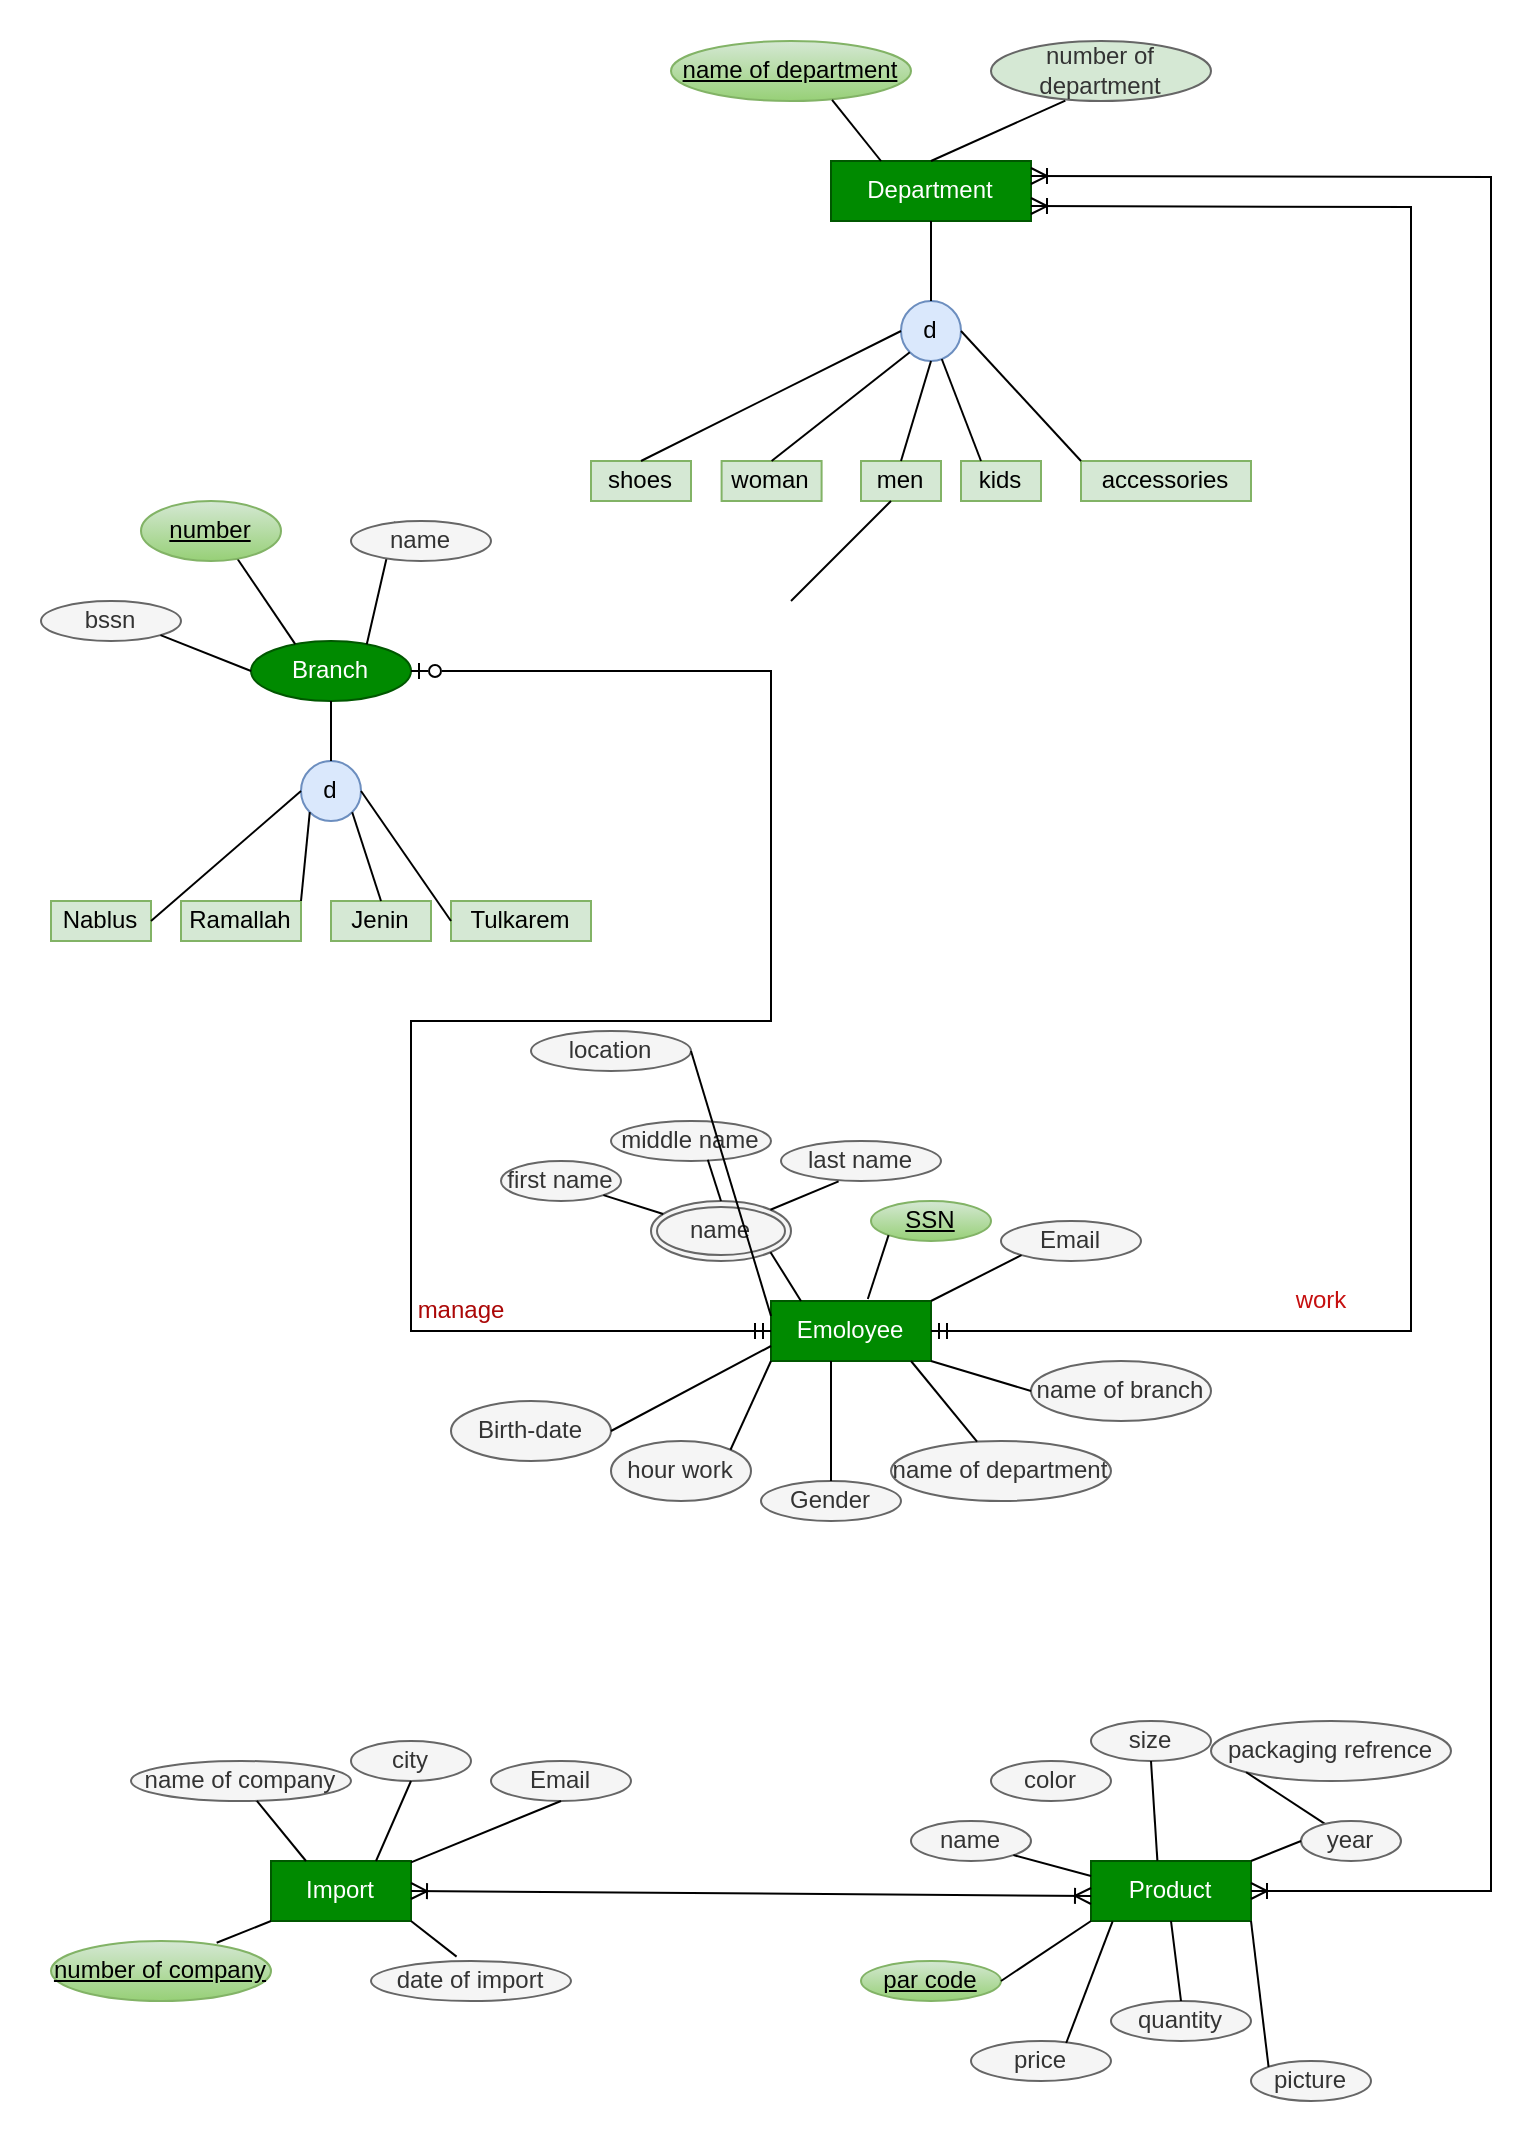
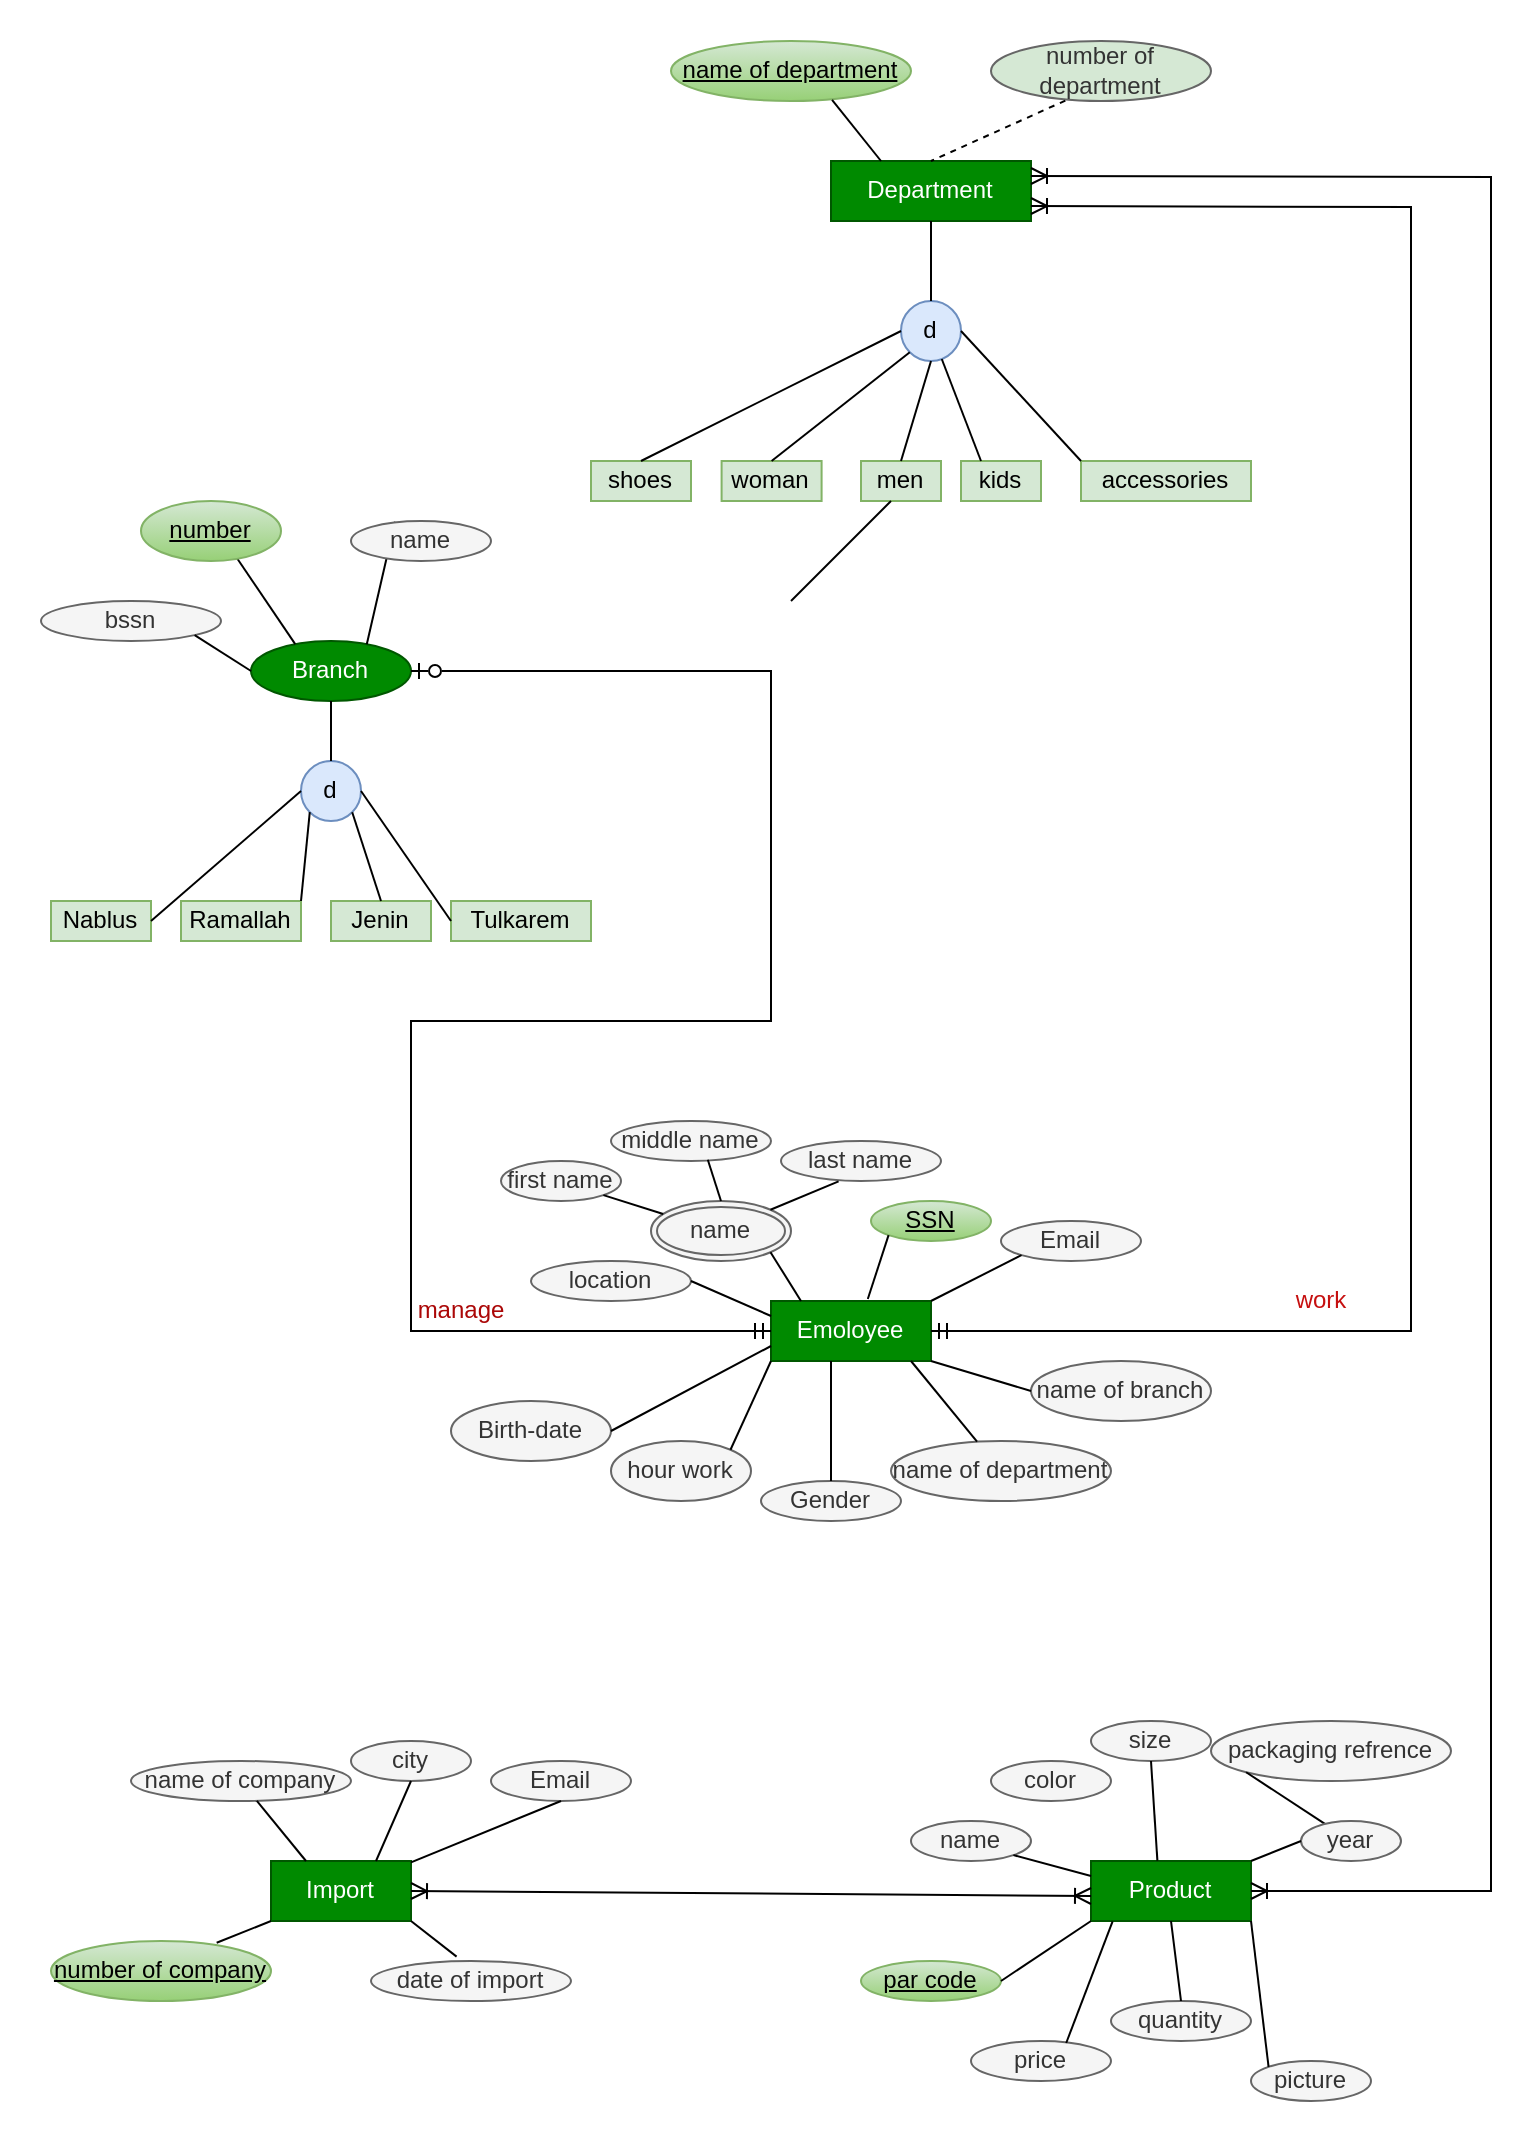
(997, 131) -> (997, 131)
(111, 621) -> (131, 621)
(611, 1051) -> (611, 1281)
